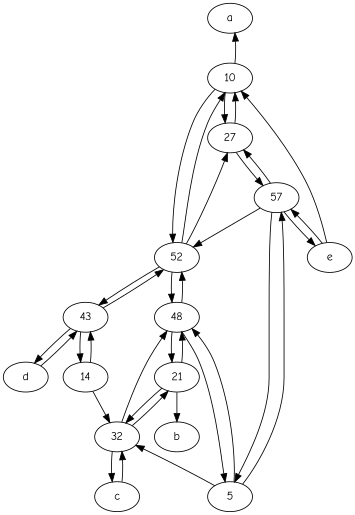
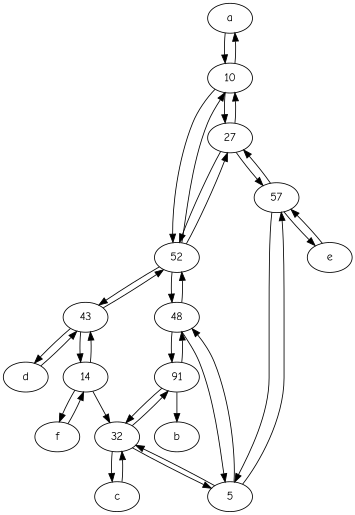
(296, 165) -> (225, 44)
(230, 225) -> (200, 192)
(177, 377) -> (177, 377)
(139, 379) -> (168, 467)
none -> (57, 437)
